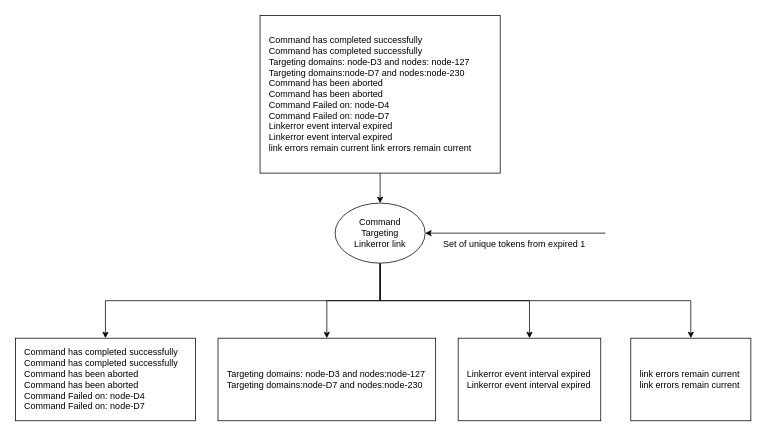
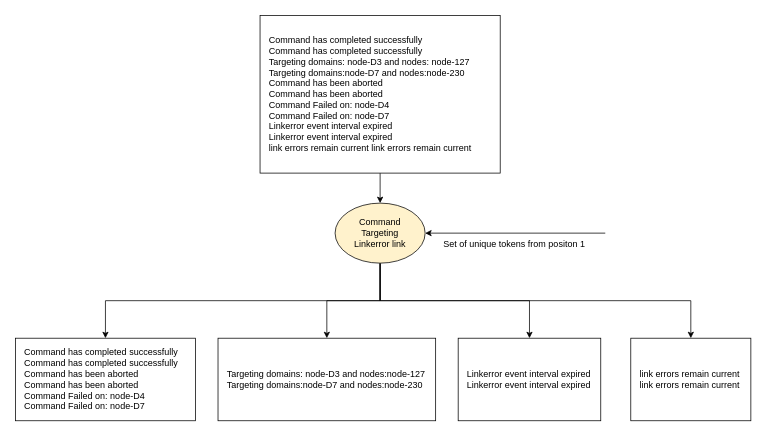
(380, 233) -> (380, 233)
(514, 244) -> (514, 244)
